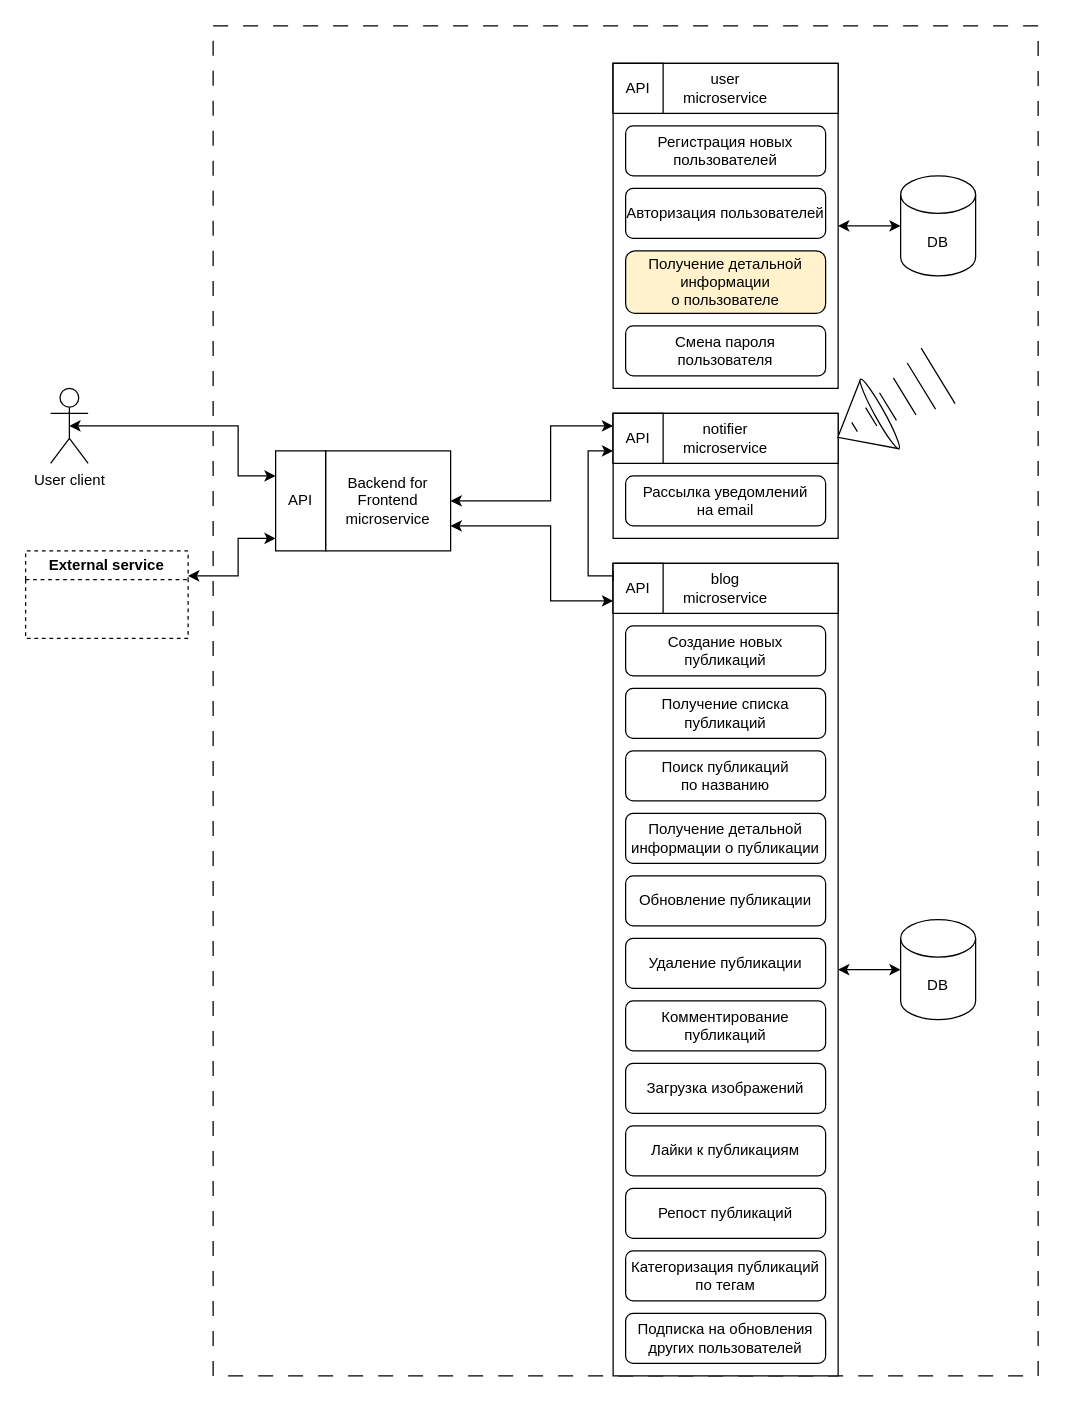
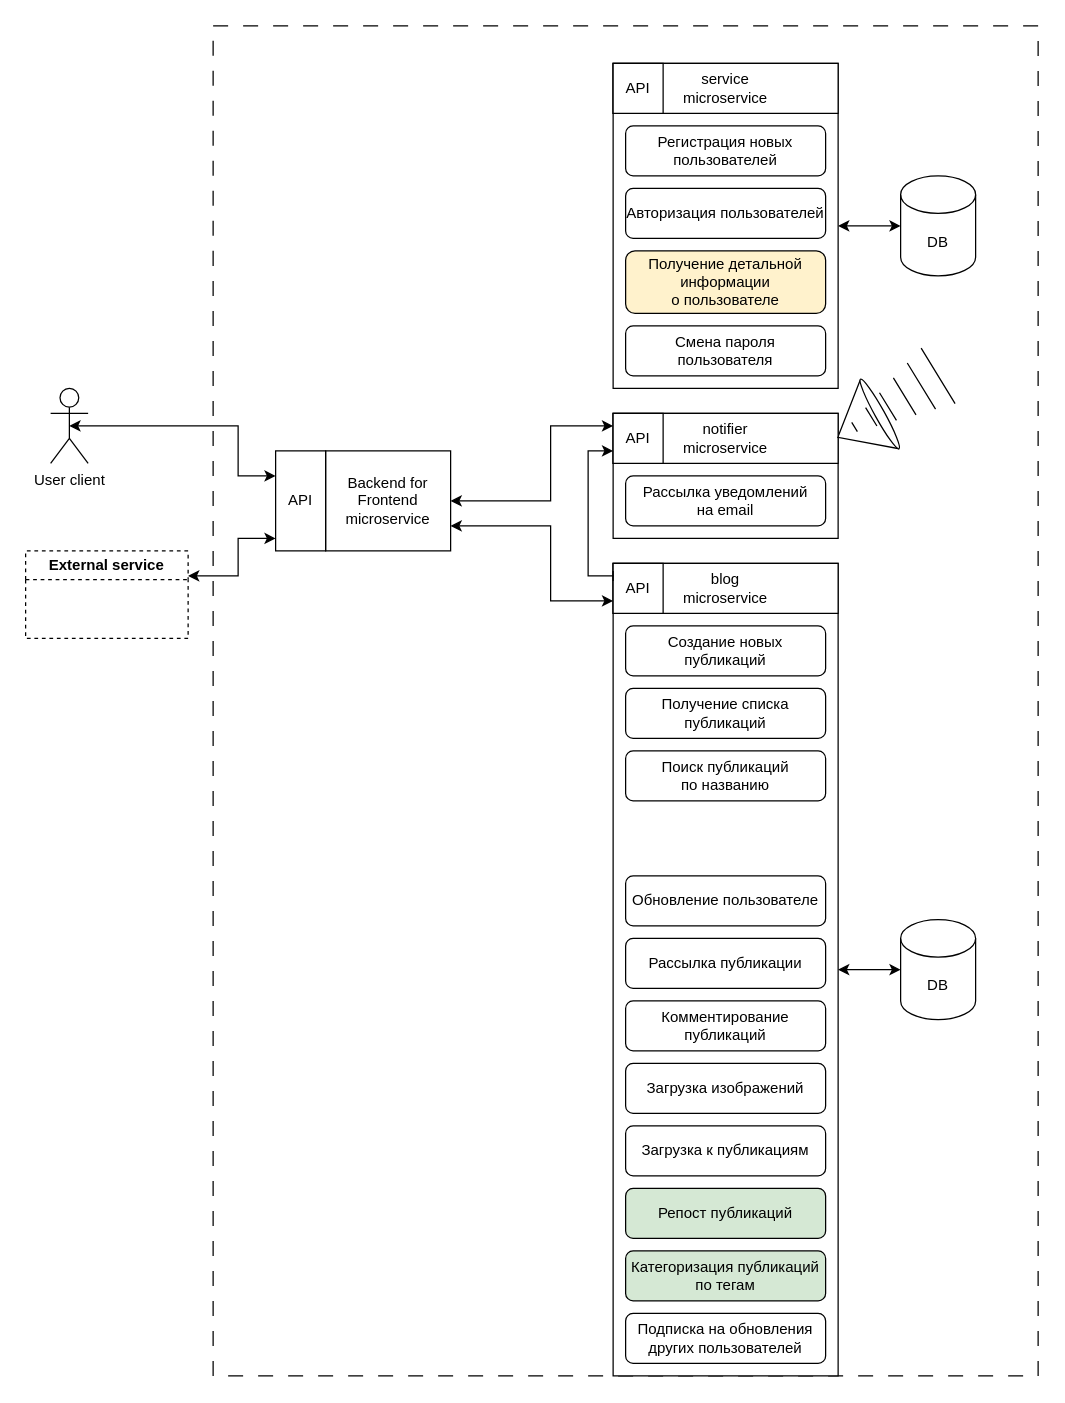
(726, 88) -> (726, 88)
(726, 838) -> none
(726, 901) -> (726, 901)
(726, 963) -> (726, 963)
(726, 1151) -> (726, 1151)
(726, 1213) -> (726, 1213)
(726, 1276) -> (726, 1276)
